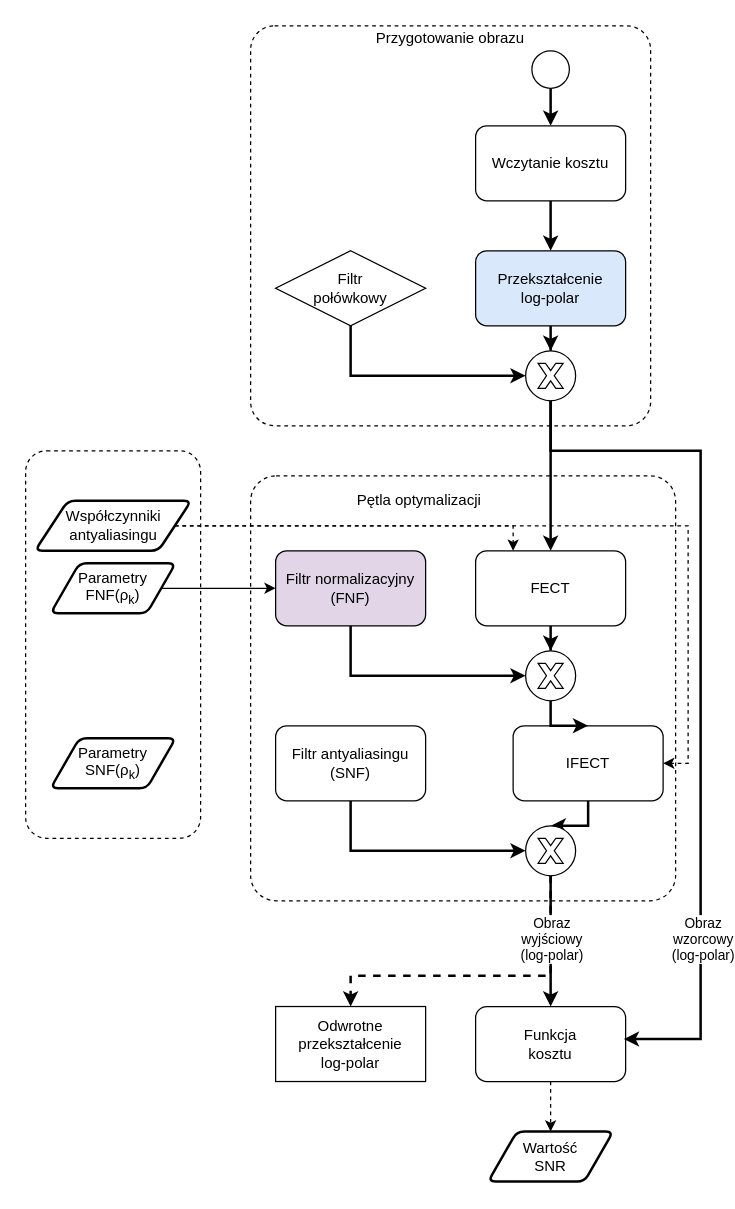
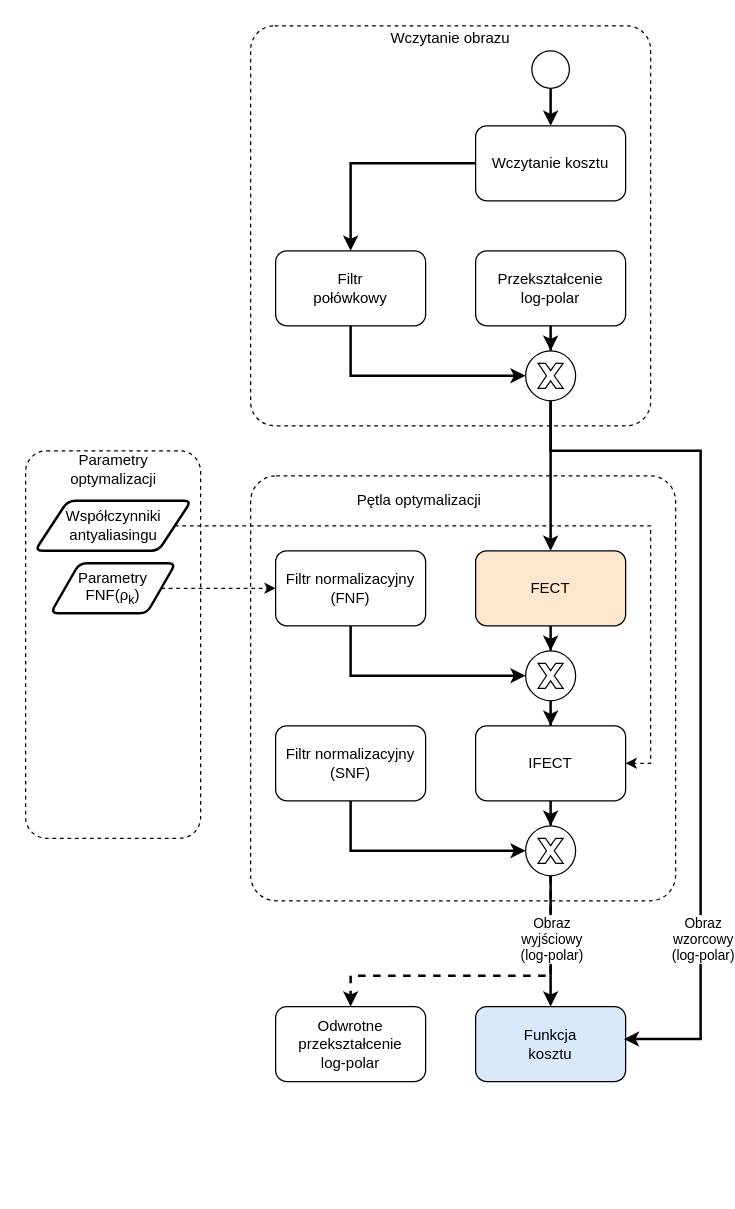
(451, 38) -> (451, 38)
(551, 220) -> (375, 163)
(351, 288) -> (351, 288)
(551, 288) -> (551, 288)
none -> (113, 469)
(513, 535) -> none
(214, 588) -> (214, 588)
(351, 588) -> (351, 588)
(551, 588) -> (551, 588)
(113, 763) -> none
(351, 763) -> (351, 763)
(588, 763) -> (551, 763)
(351, 1044) -> (351, 1044)
(551, 1044) -> (551, 1044)
(551, 1102) -> none
(551, 1156) -> none
